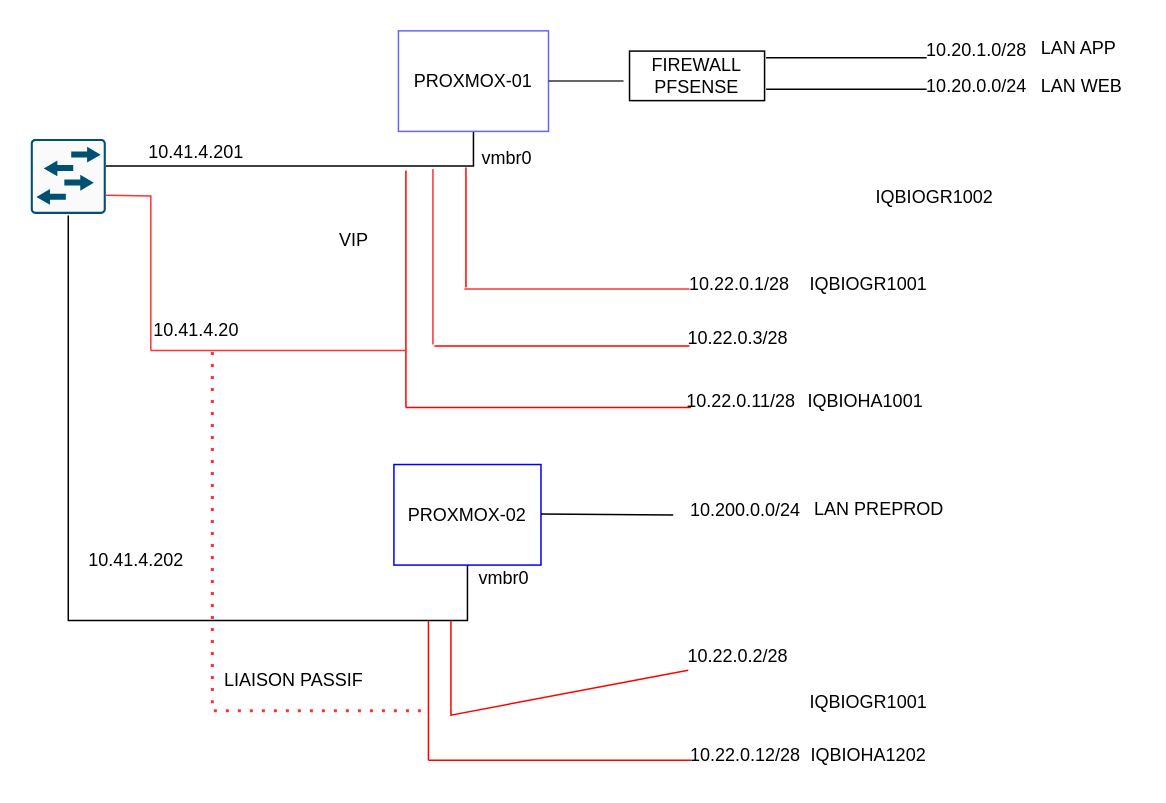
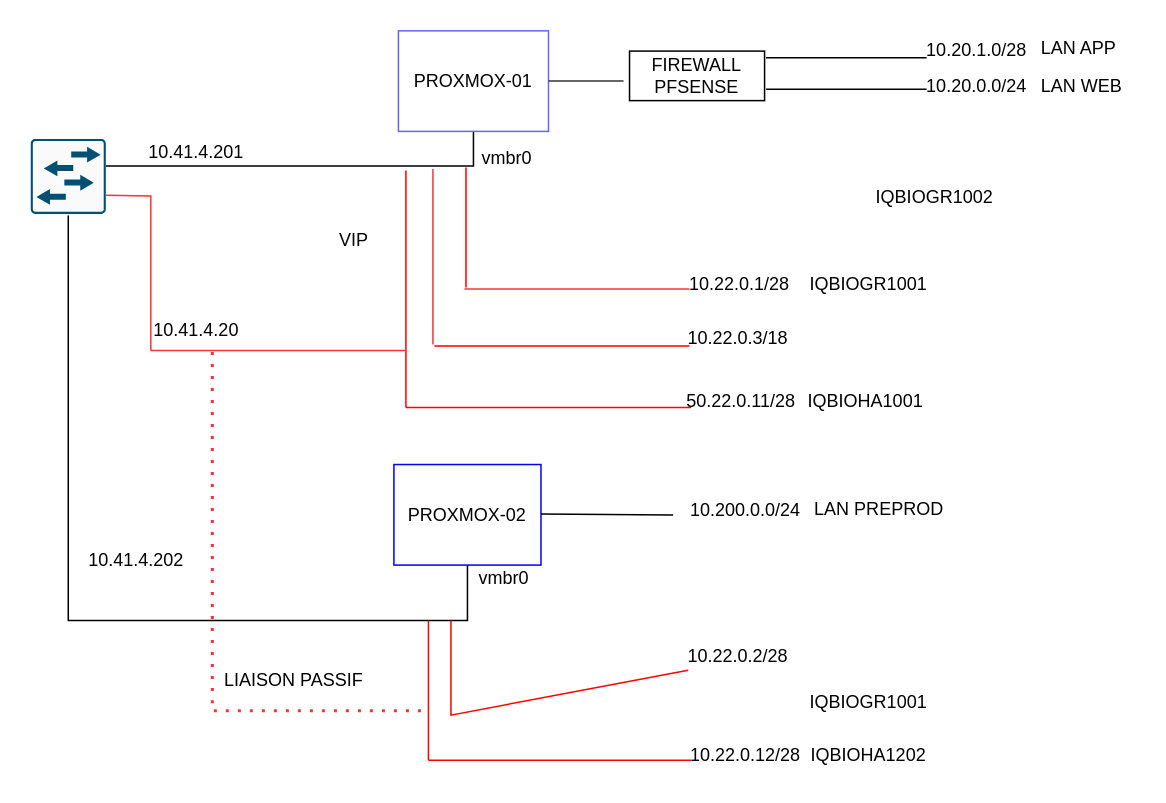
(738, 338) -> (738, 338)
(741, 401) -> (741, 401)
